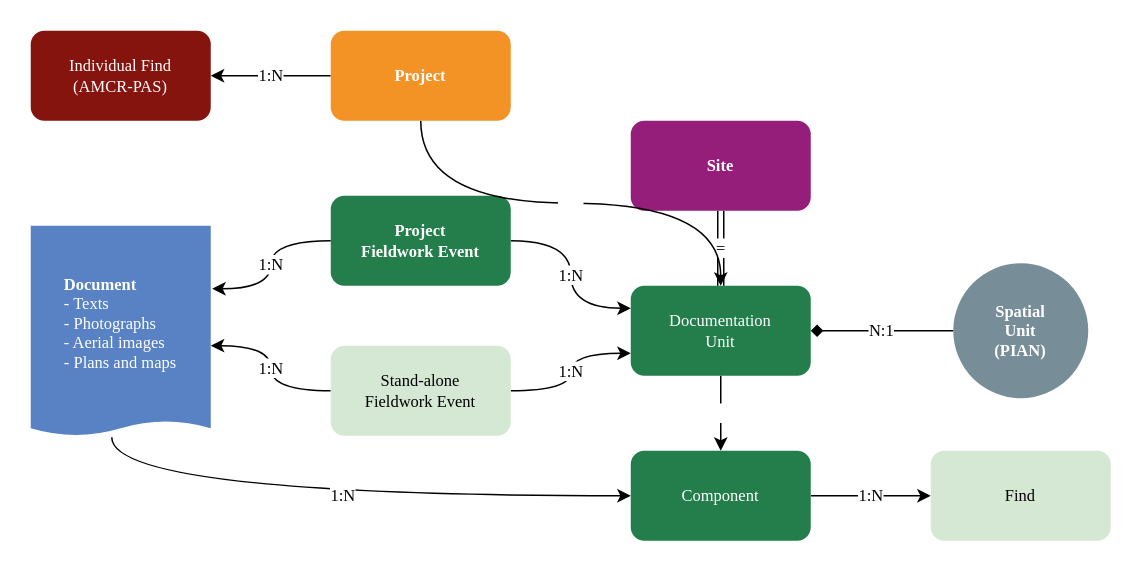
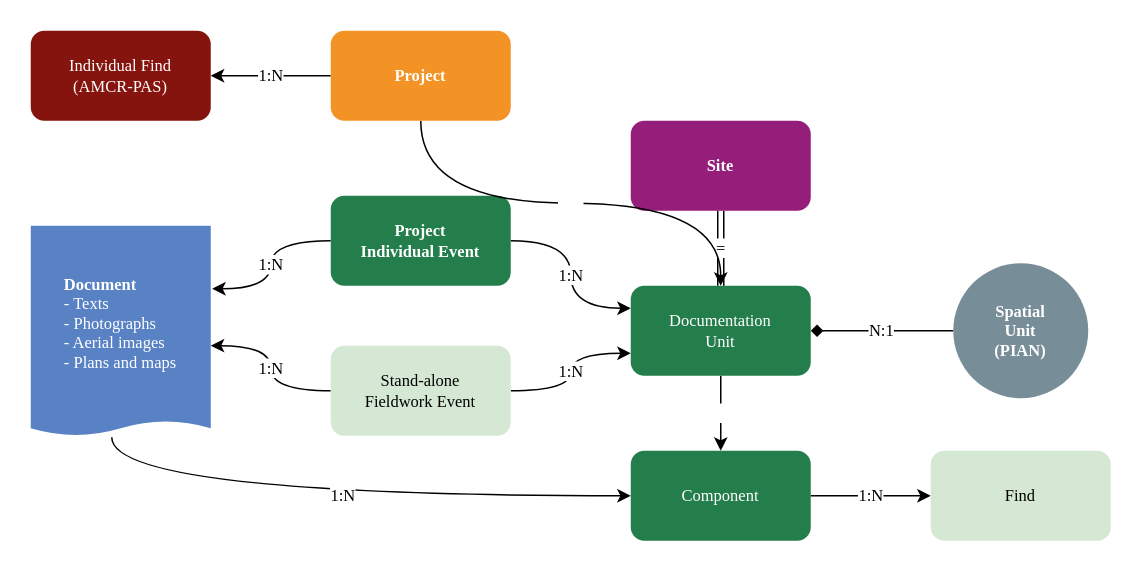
(421, 241) -> (421, 241)
